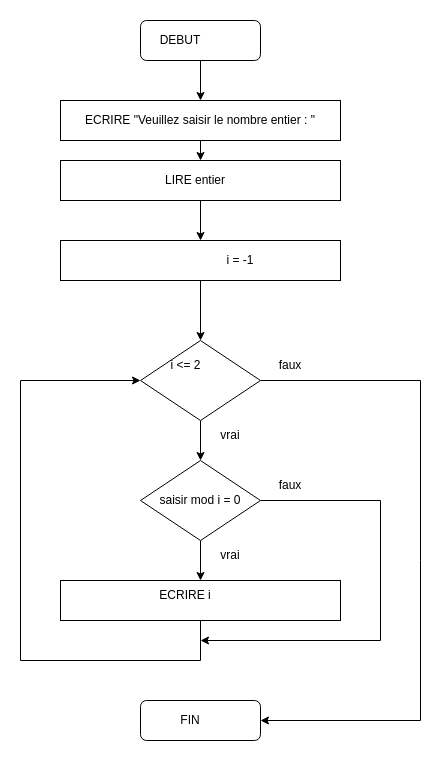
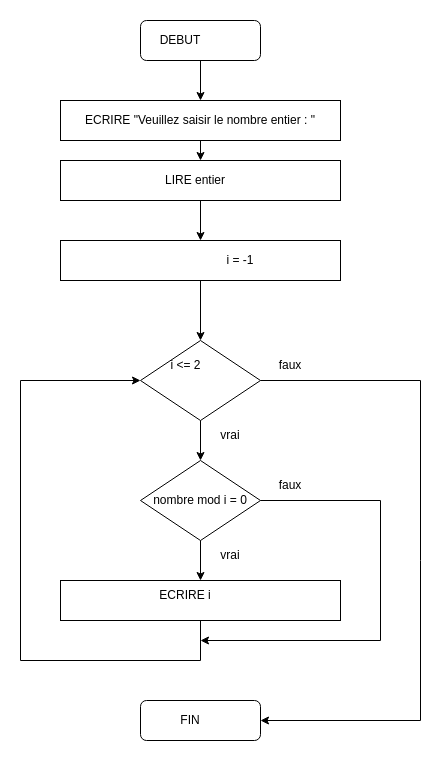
(201, 501) -> (201, 501)
